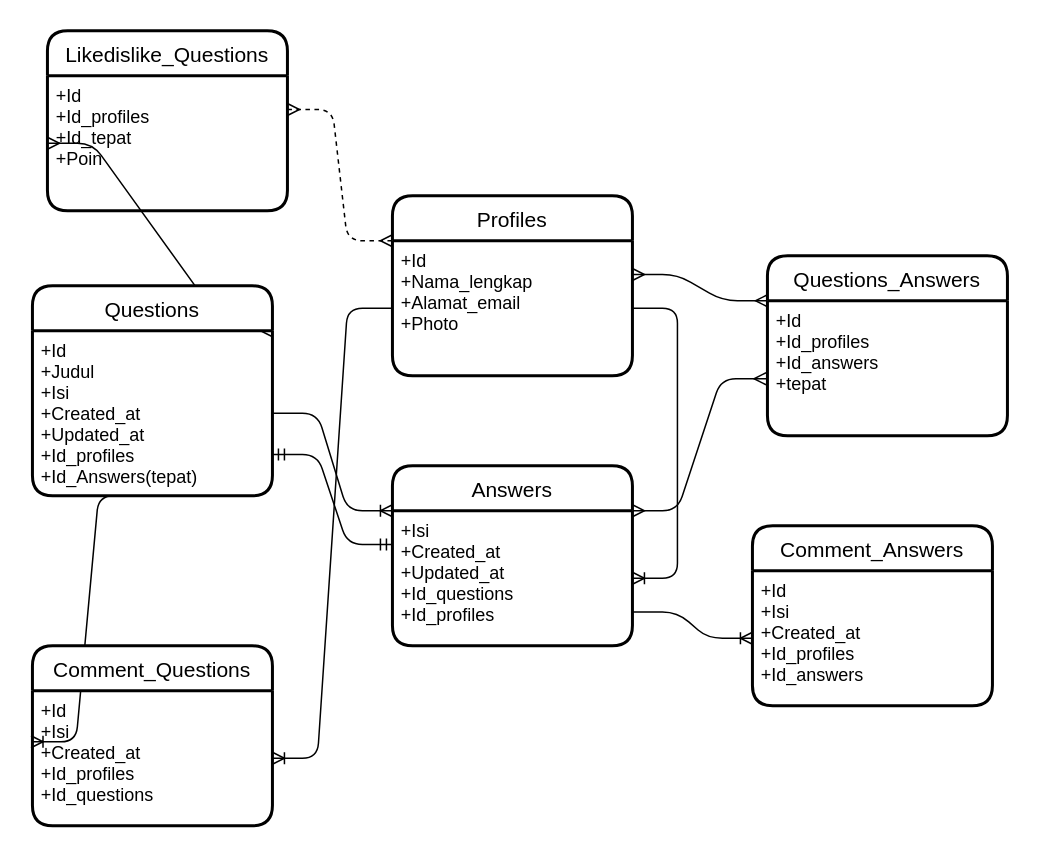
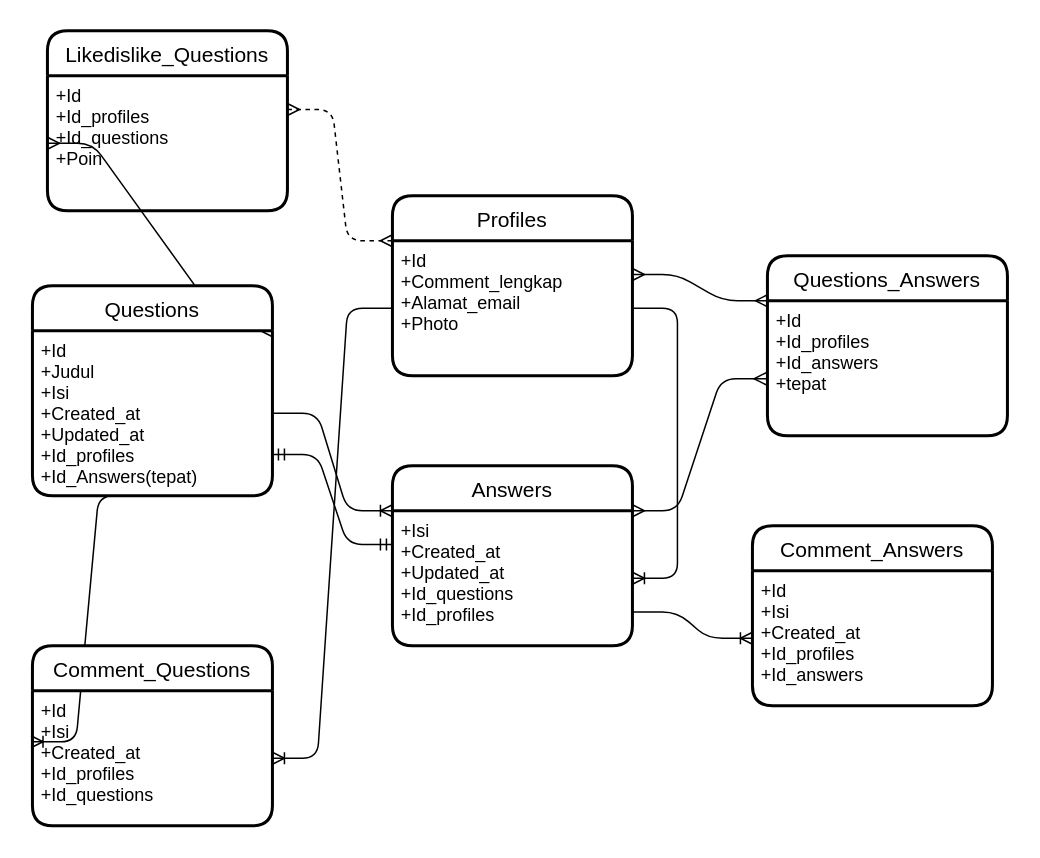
(71, 96) -> (71, 96)
(416, 261) -> (416, 261)
